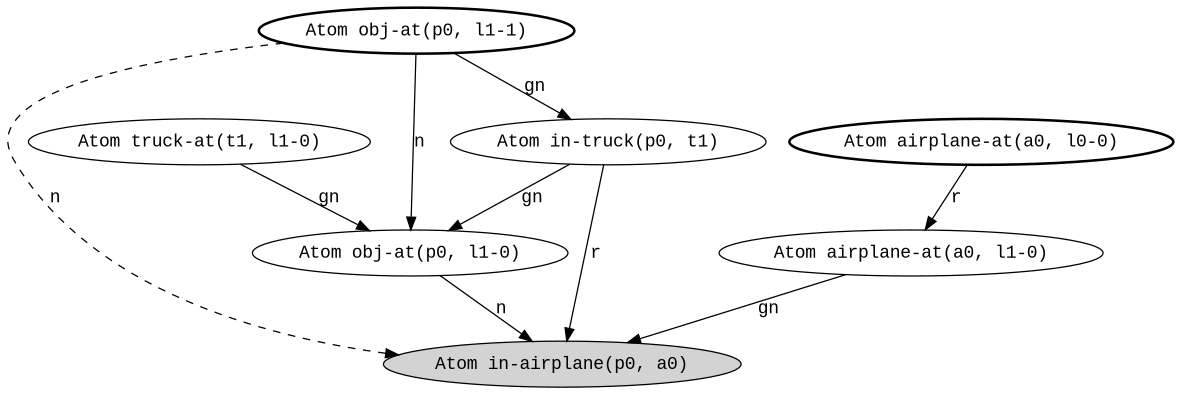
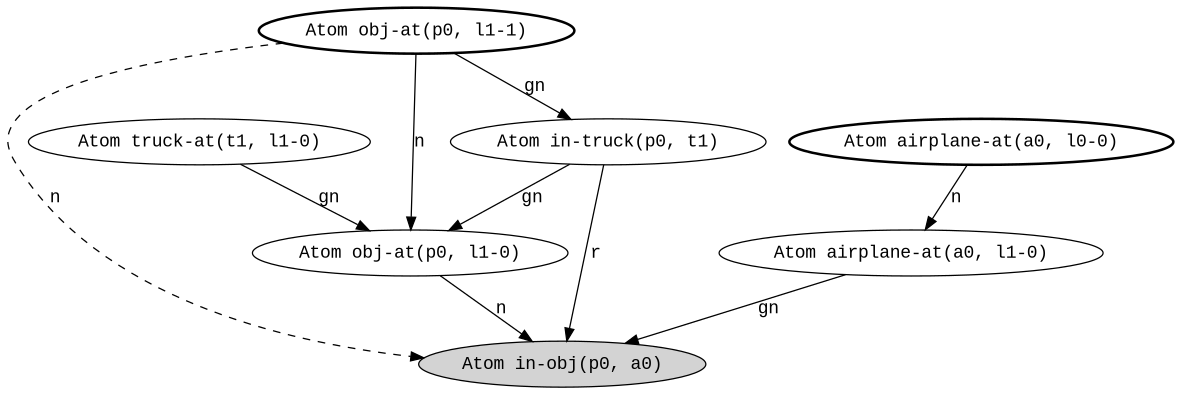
(956, 197) -> (956, 197)
(562, 364) -> (562, 364)
